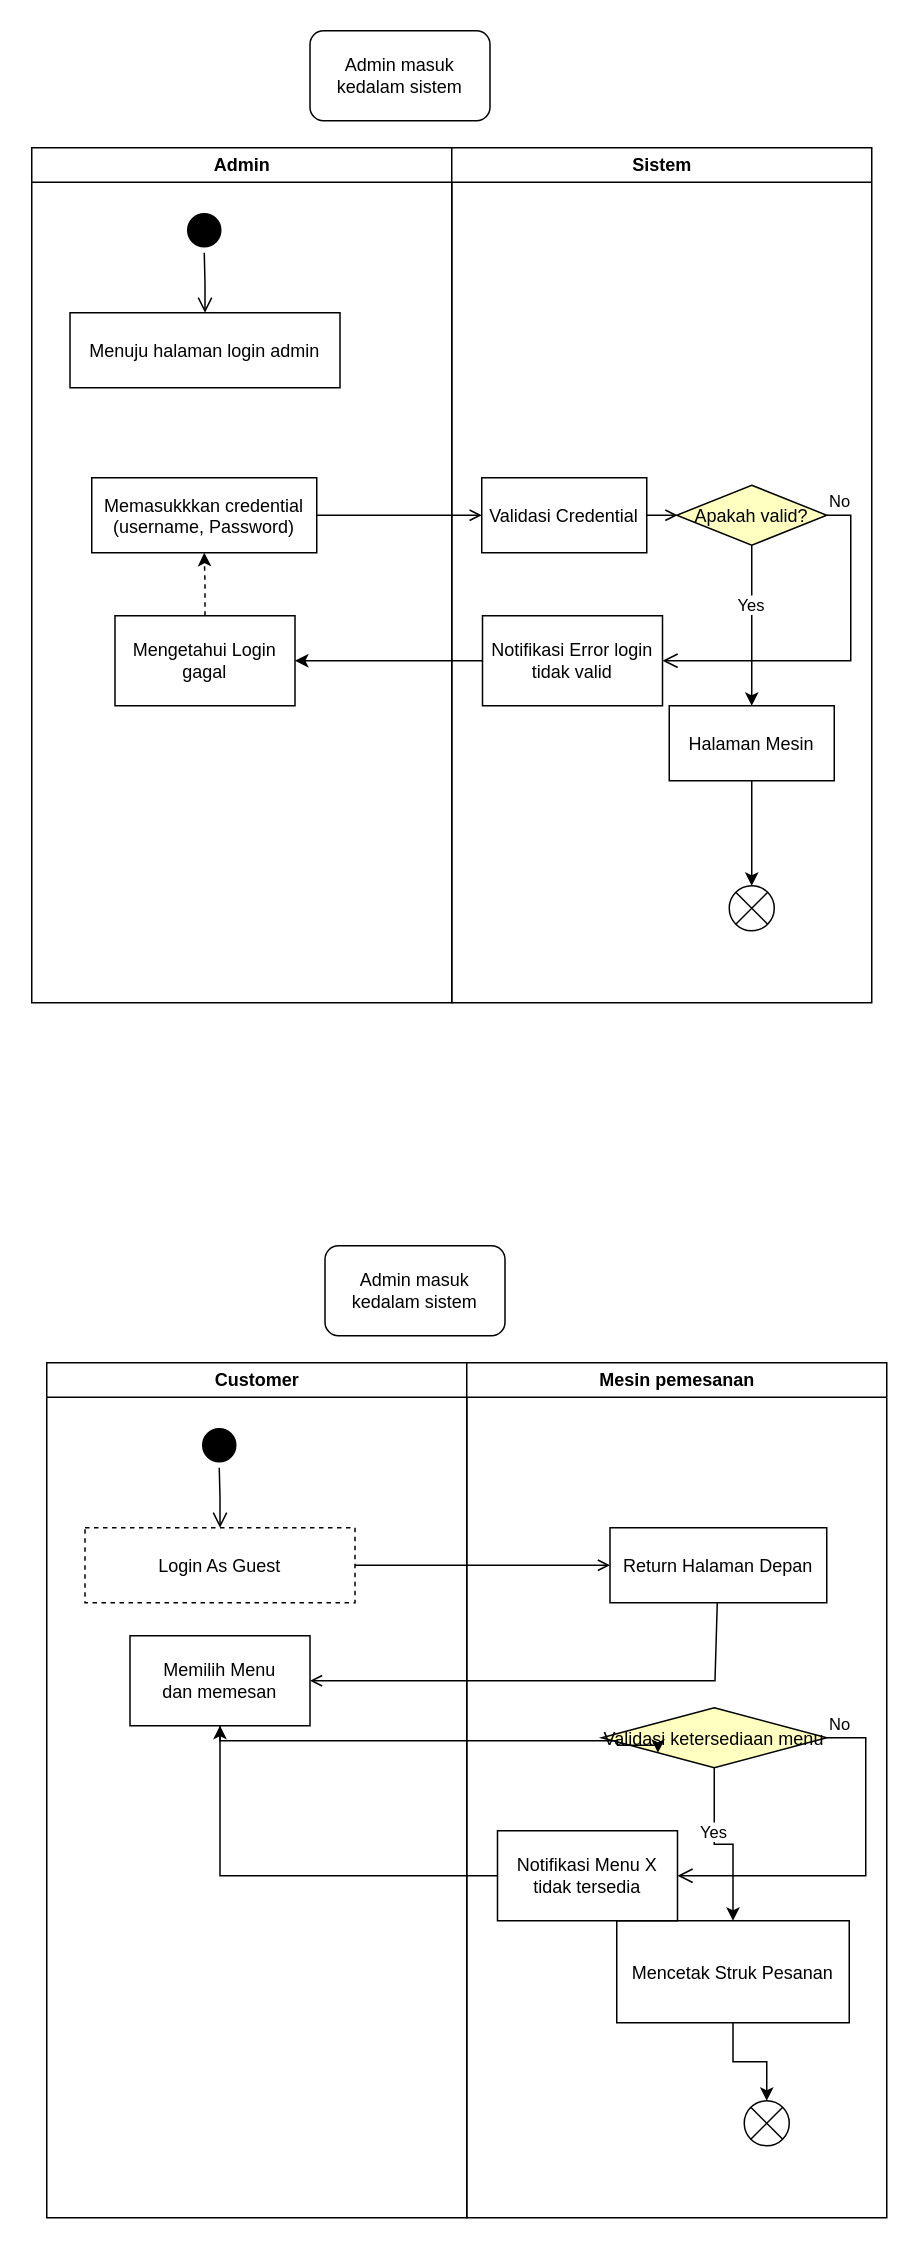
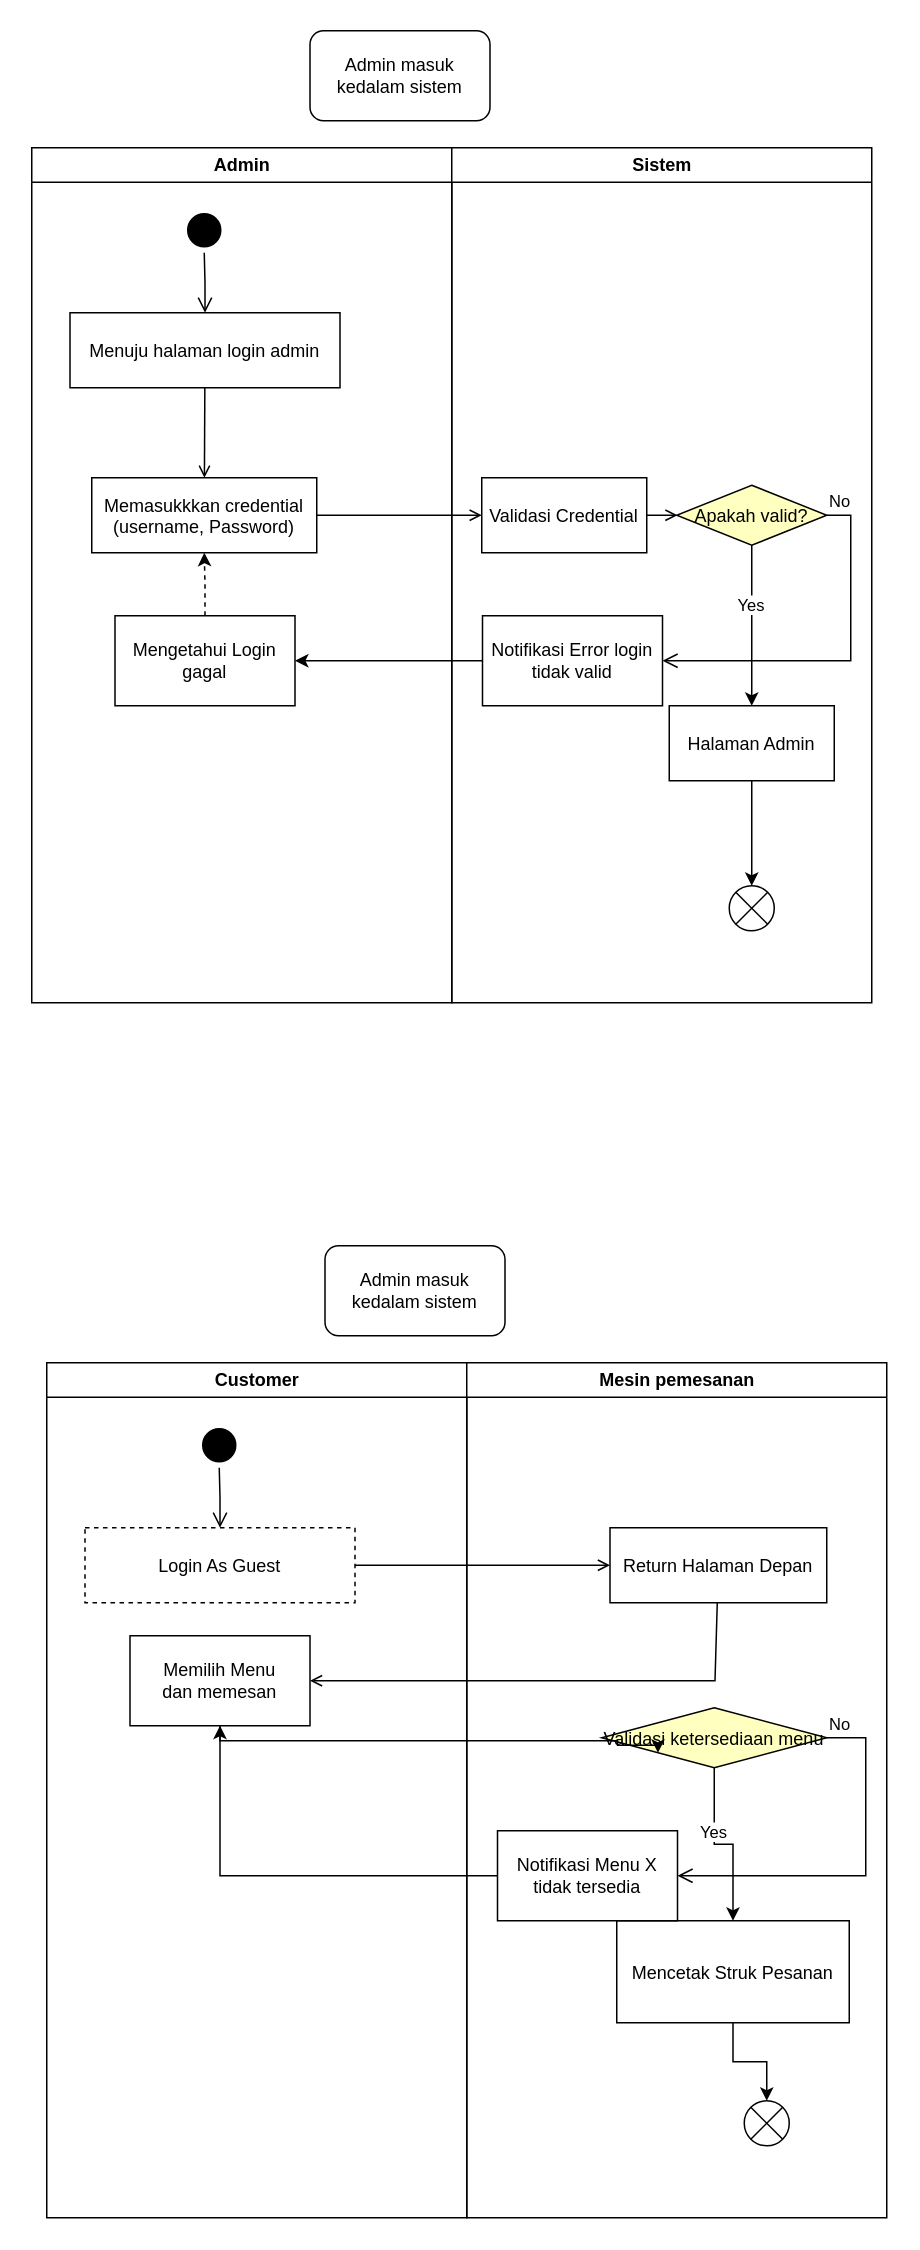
none -> (204, 431)
(751, 744) -> (751, 744)
